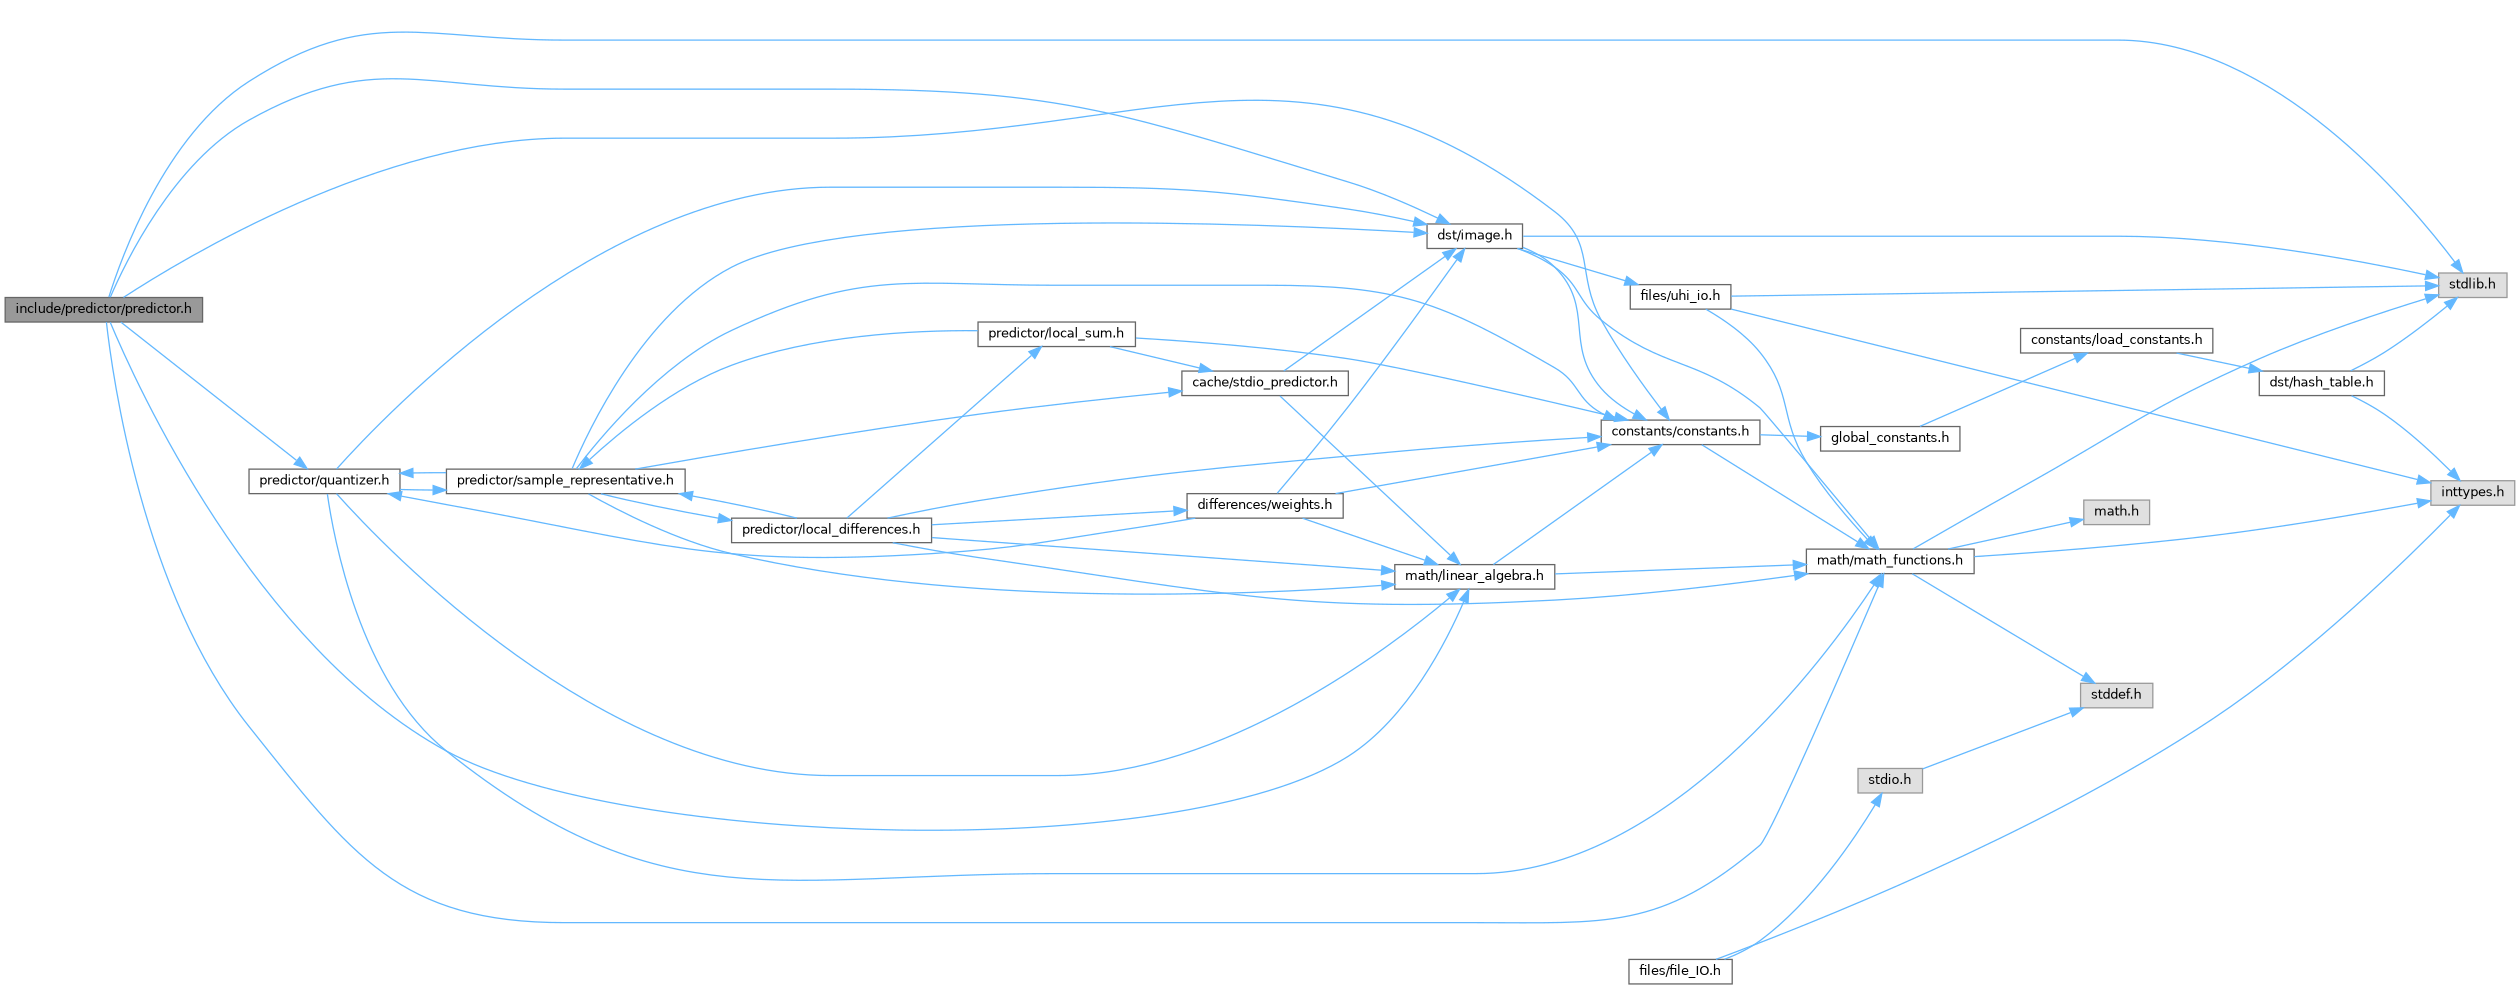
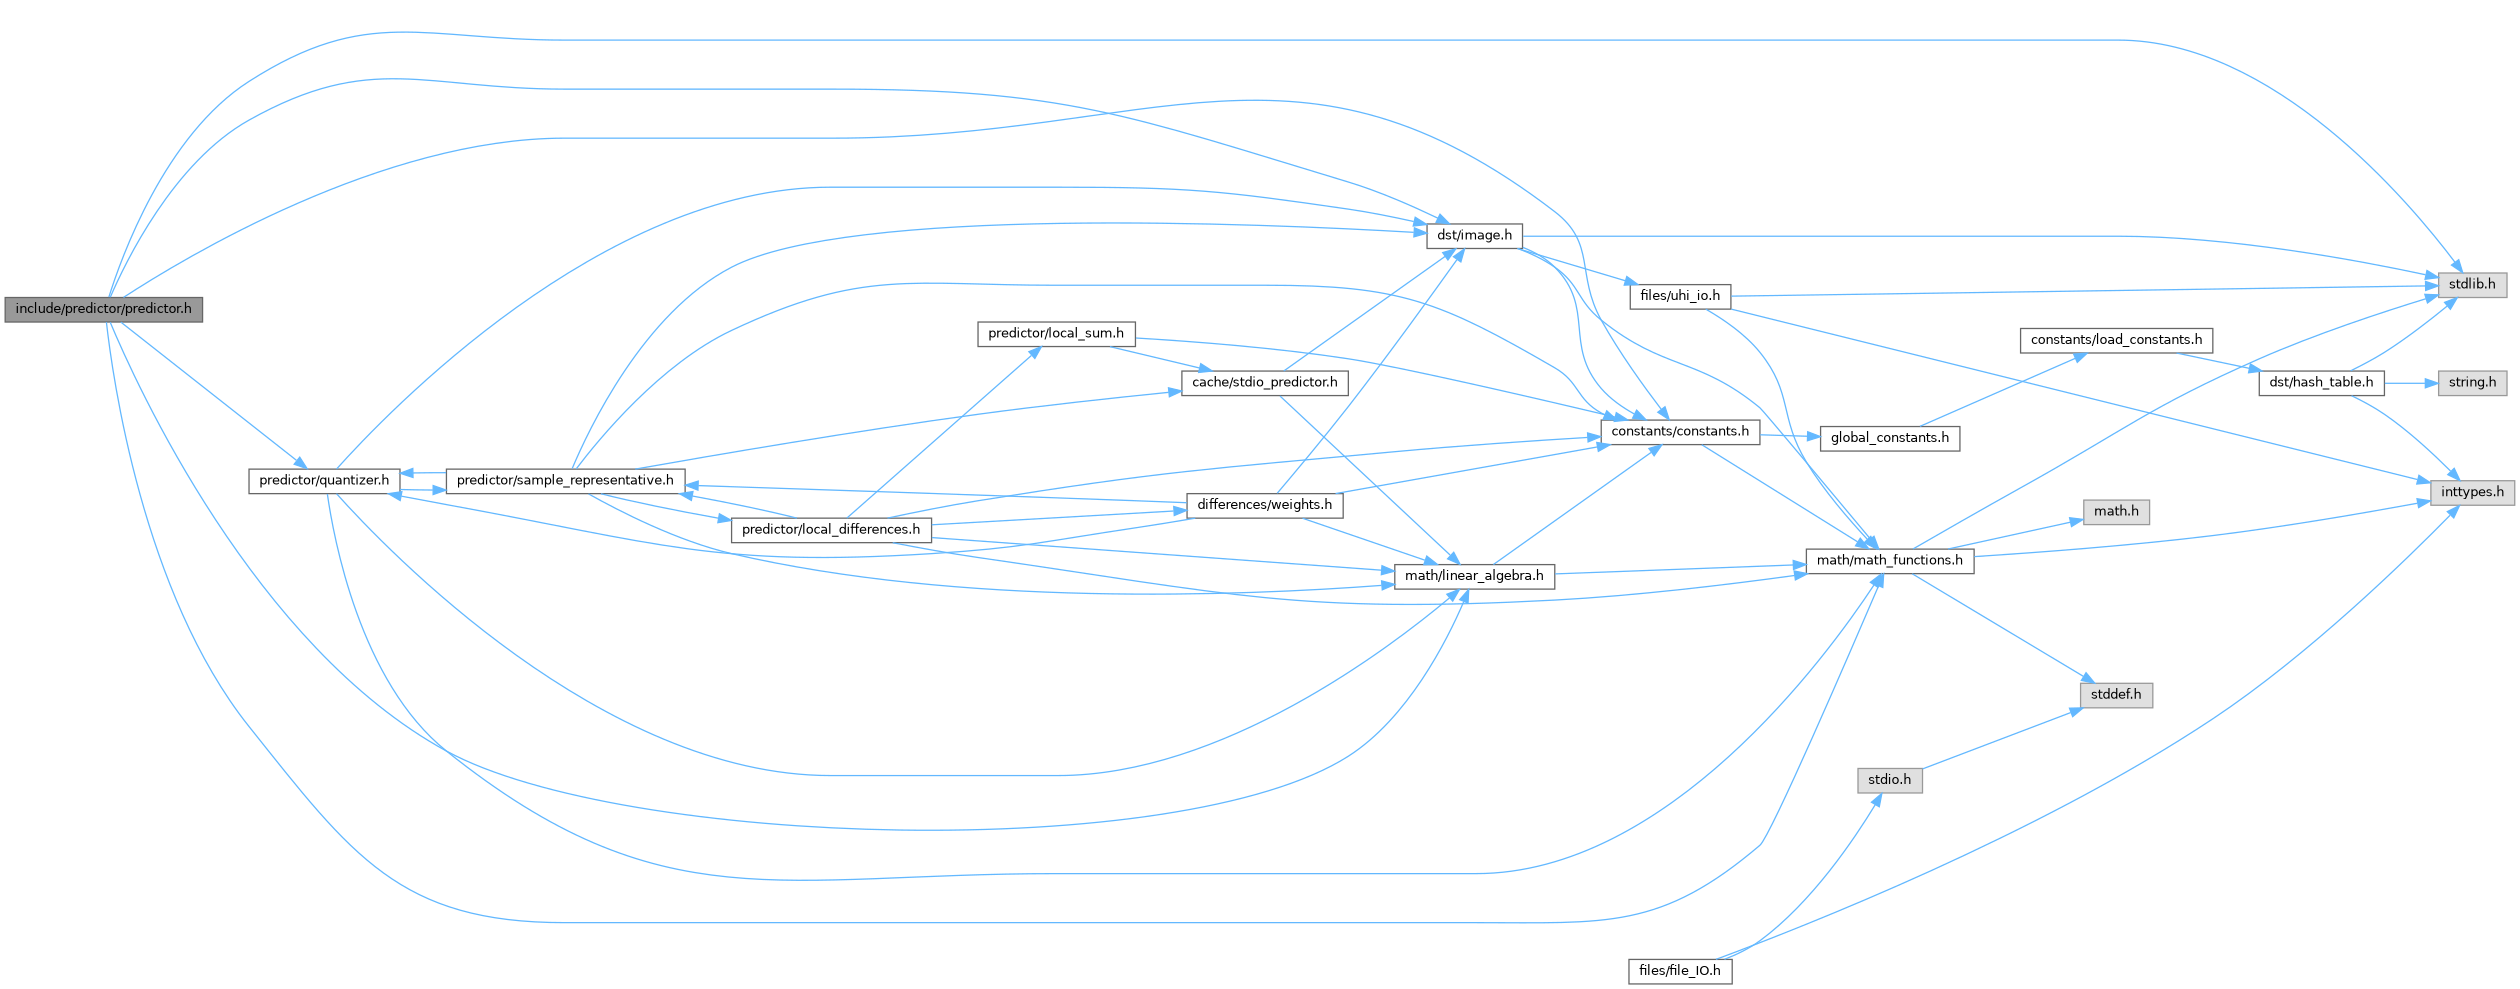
(769, 354) -> (943, 494)
none -> (2473, 383)
